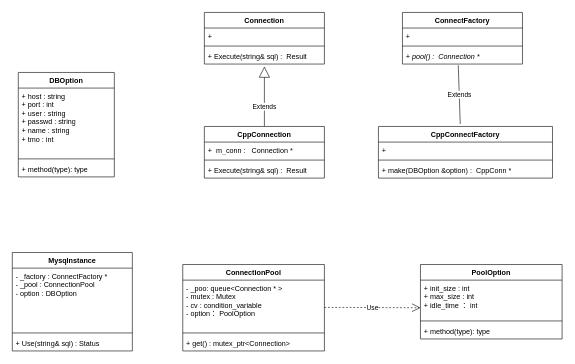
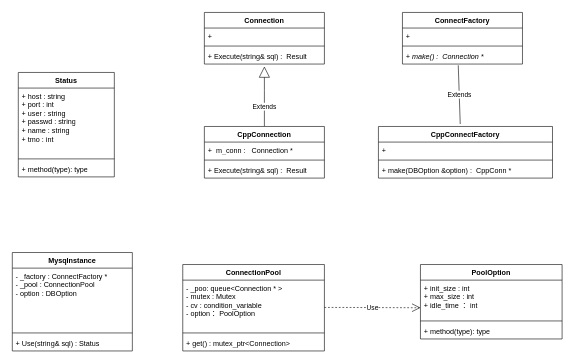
(448, 57) -> (449, 57)
(66, 81) -> (66, 81)
